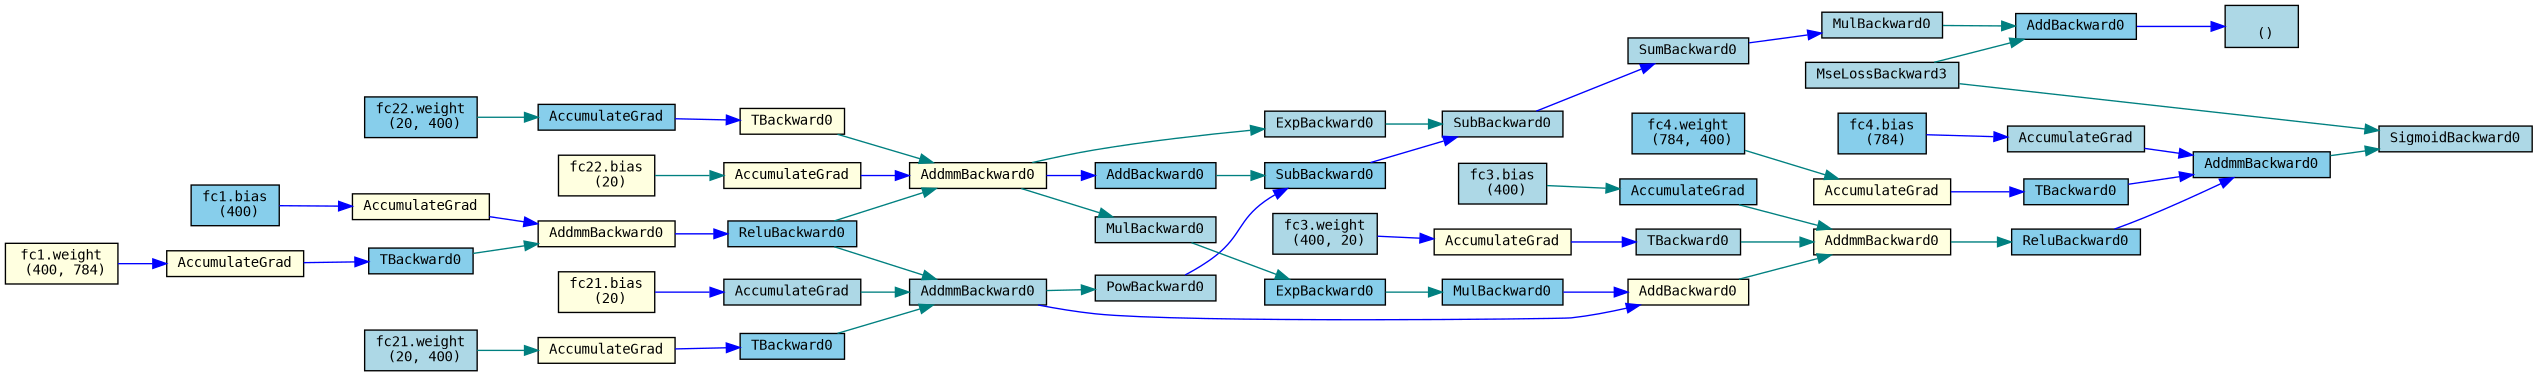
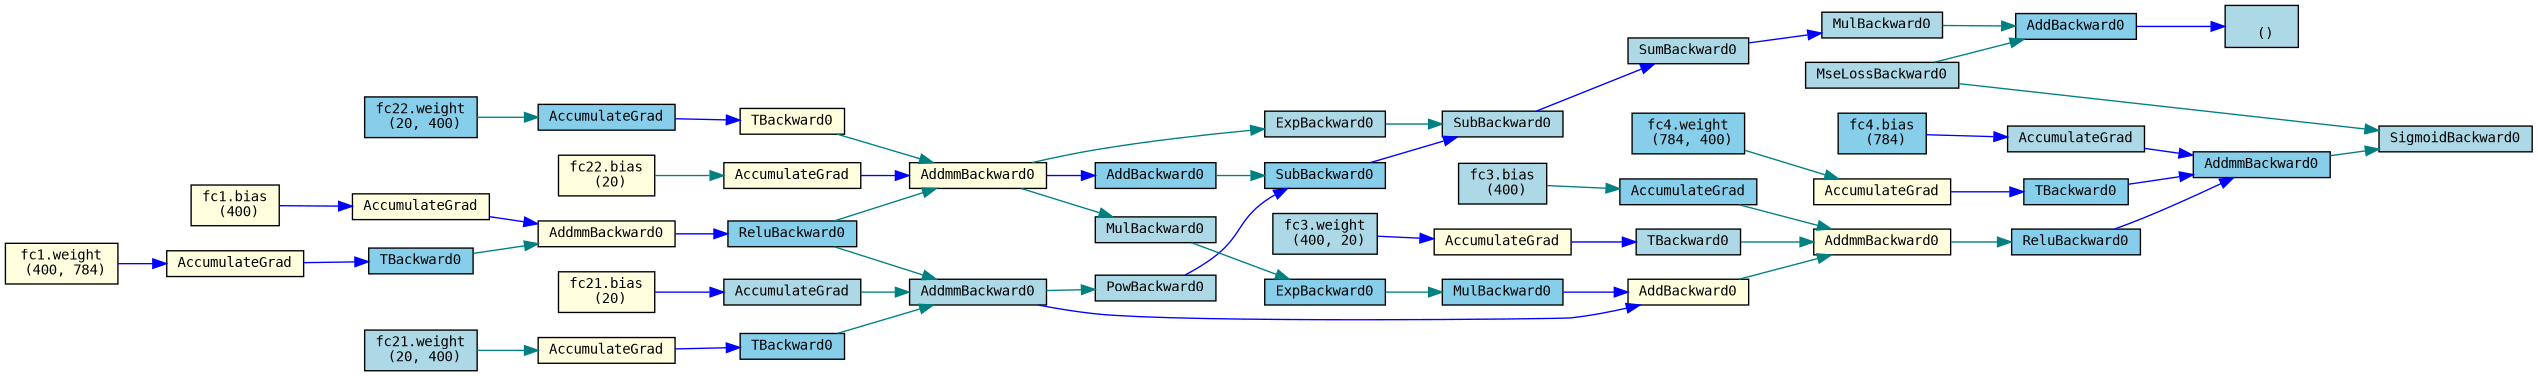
(1882, 75) -> (1882, 75)
(235, 205) -> (235, 205)
